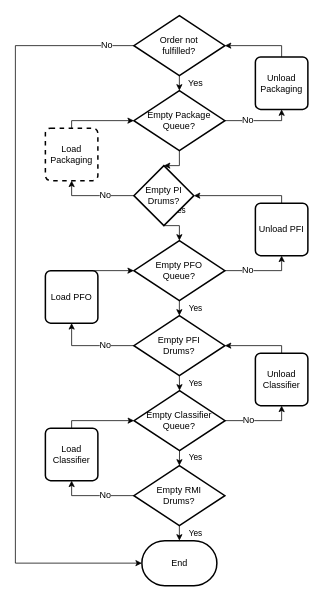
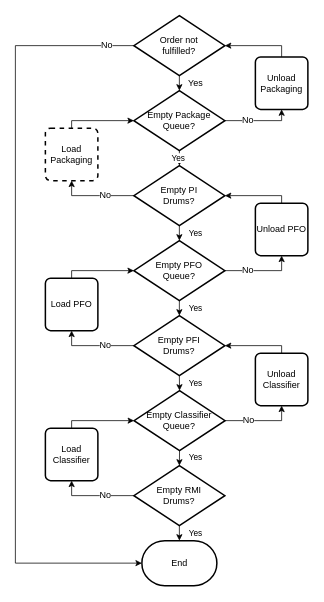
(164, 195) -> (179, 195)
(282, 229) -> (282, 229)
(72, 297) -> (72, 304)
